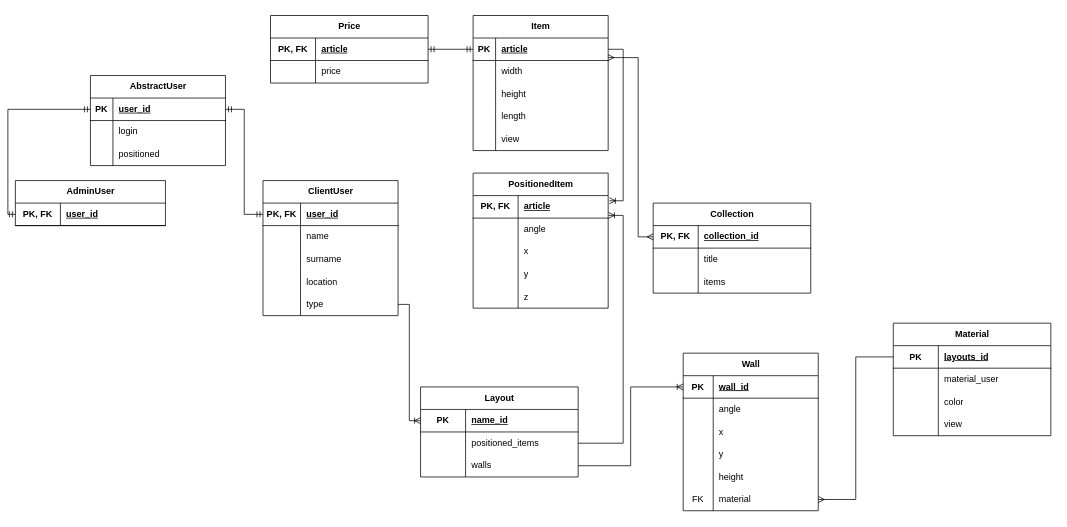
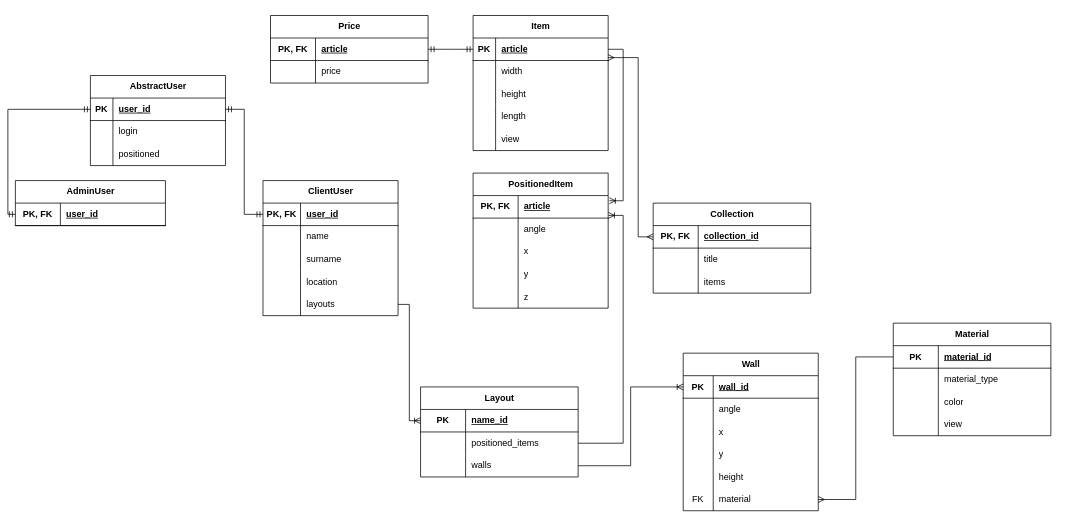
(316, 304) -> (323, 304)
(967, 357) -> (968, 357)
(974, 379) -> (974, 379)
